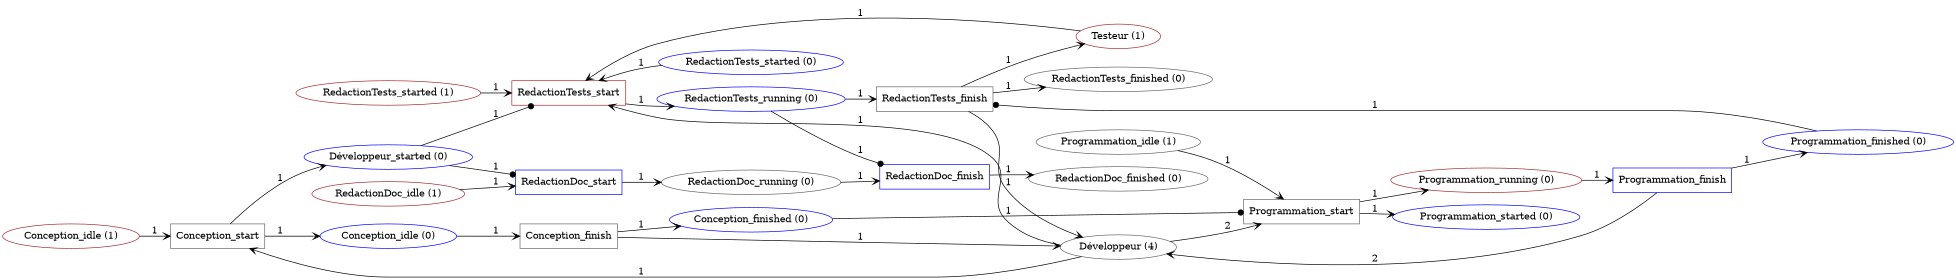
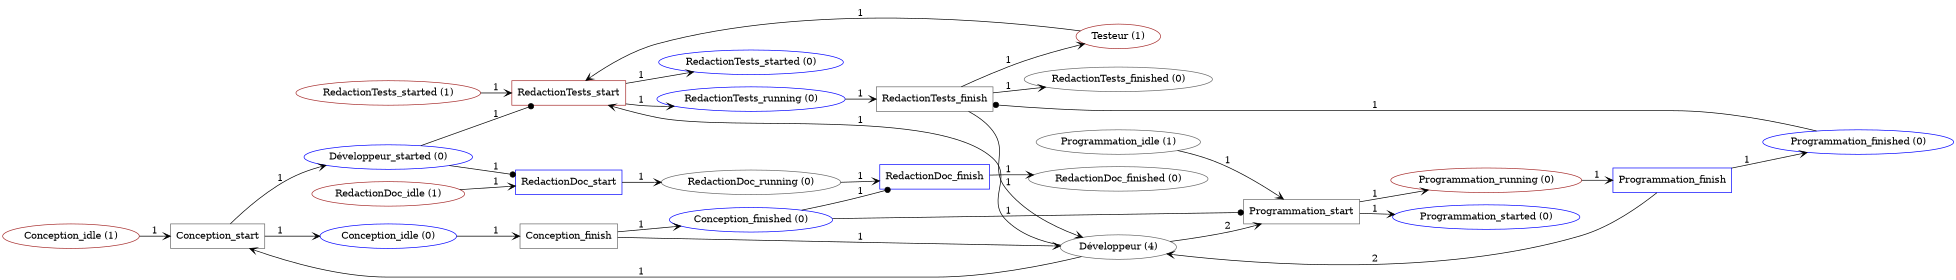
(633, 70) -> (656, 78)
(823, 140) -> (843, 201)
